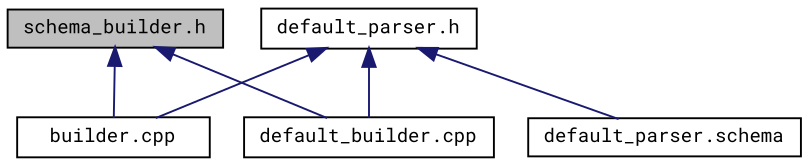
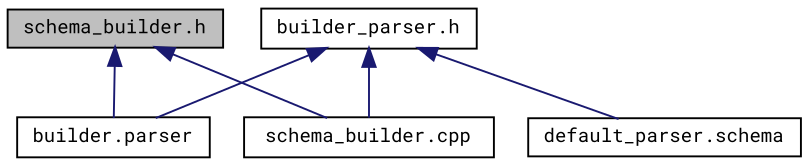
(369, 29) -> (369, 29)
(113, 137) -> (113, 137)
(369, 137) -> (369, 137)
